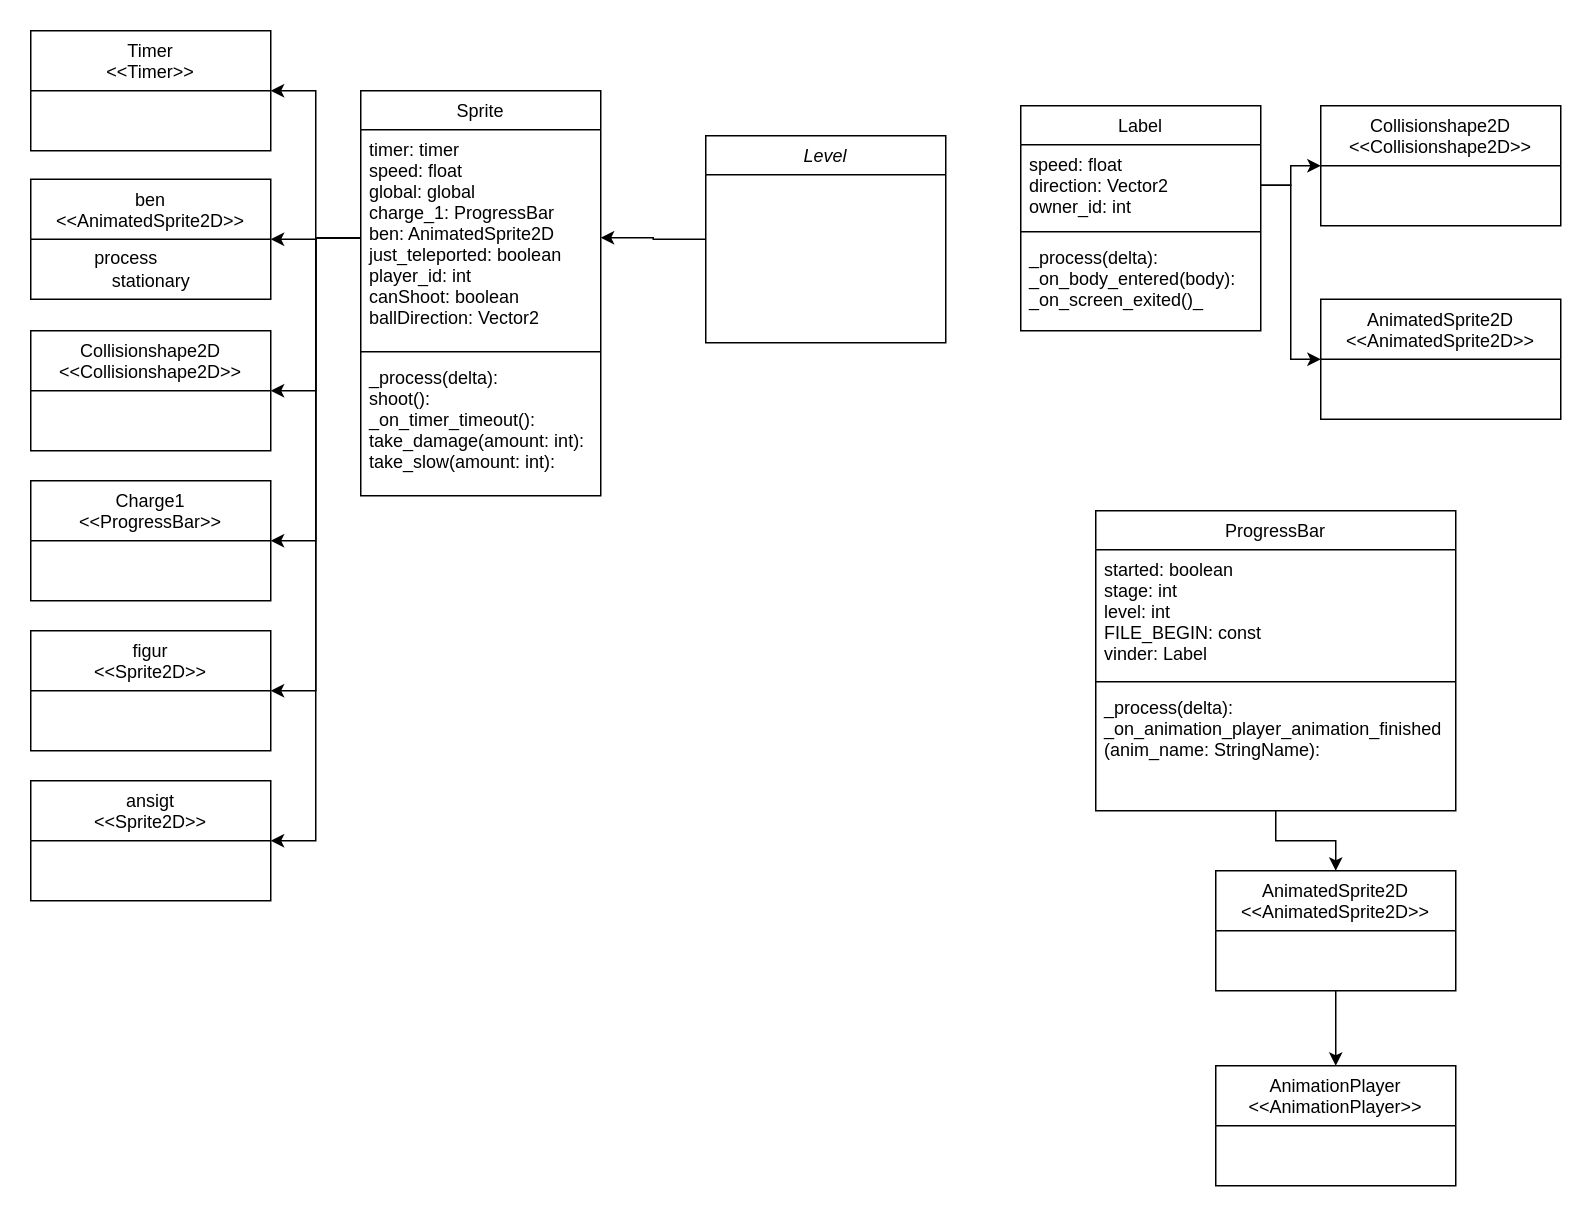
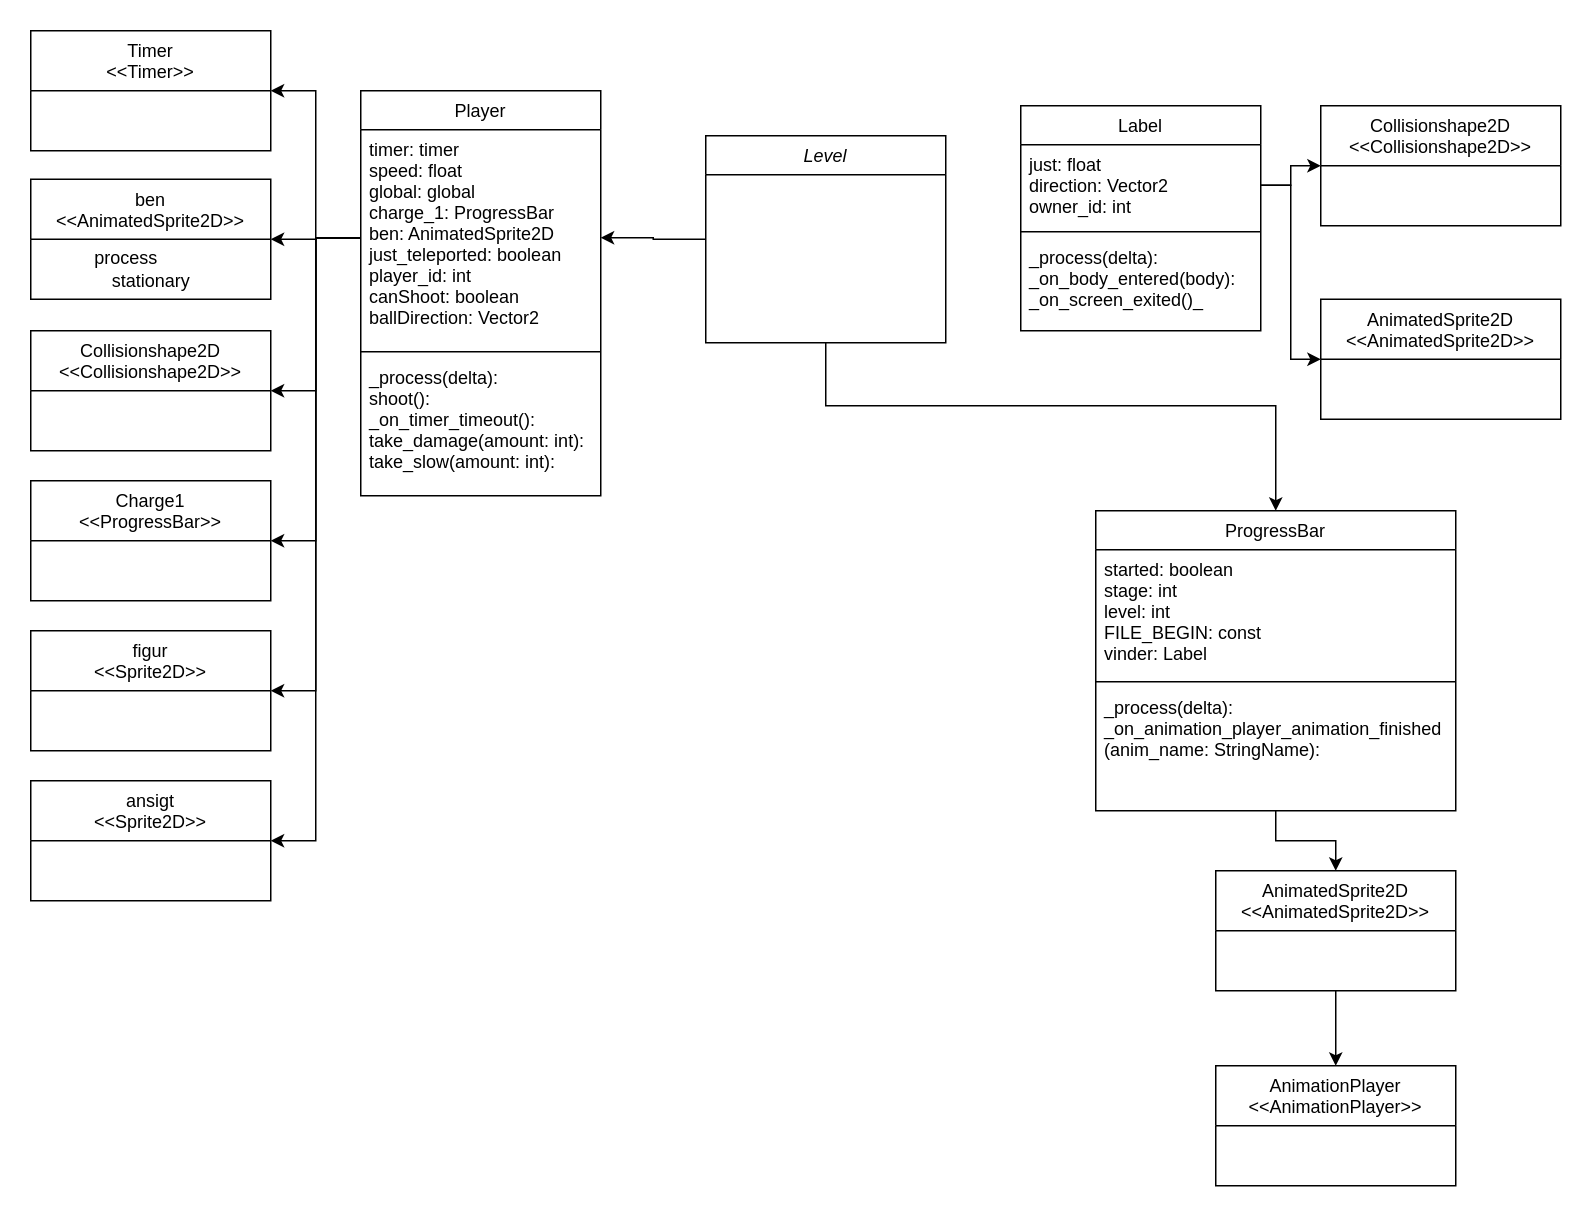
(480, 111) -> (480, 111)
(1082, 165) -> (1077, 165)
none -> (1068, 406)
